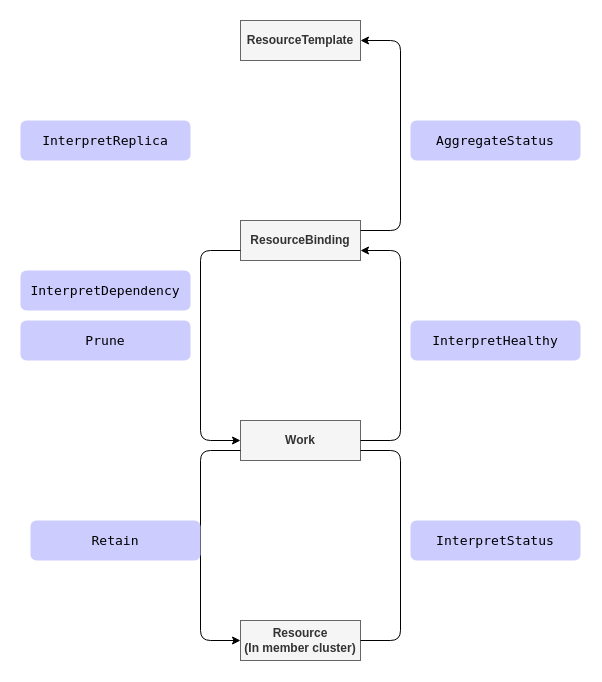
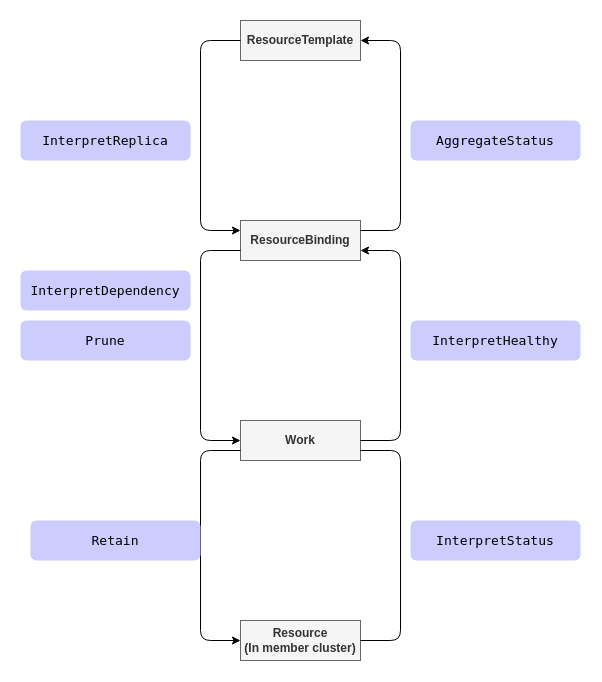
none -> (201, 132)
